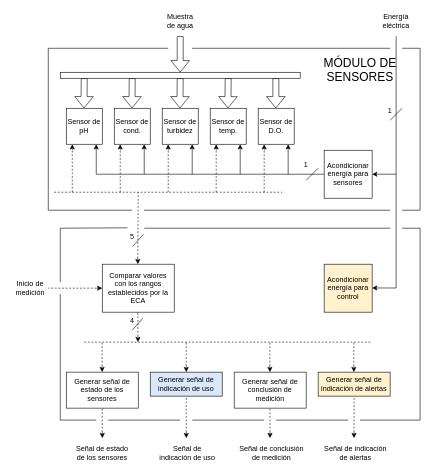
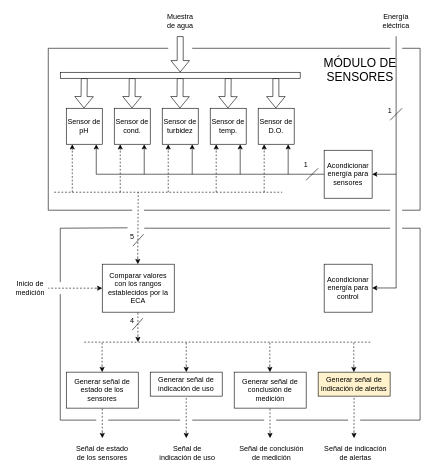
(348, 288) -> (348, 288)
(186, 384) -> (186, 384)
